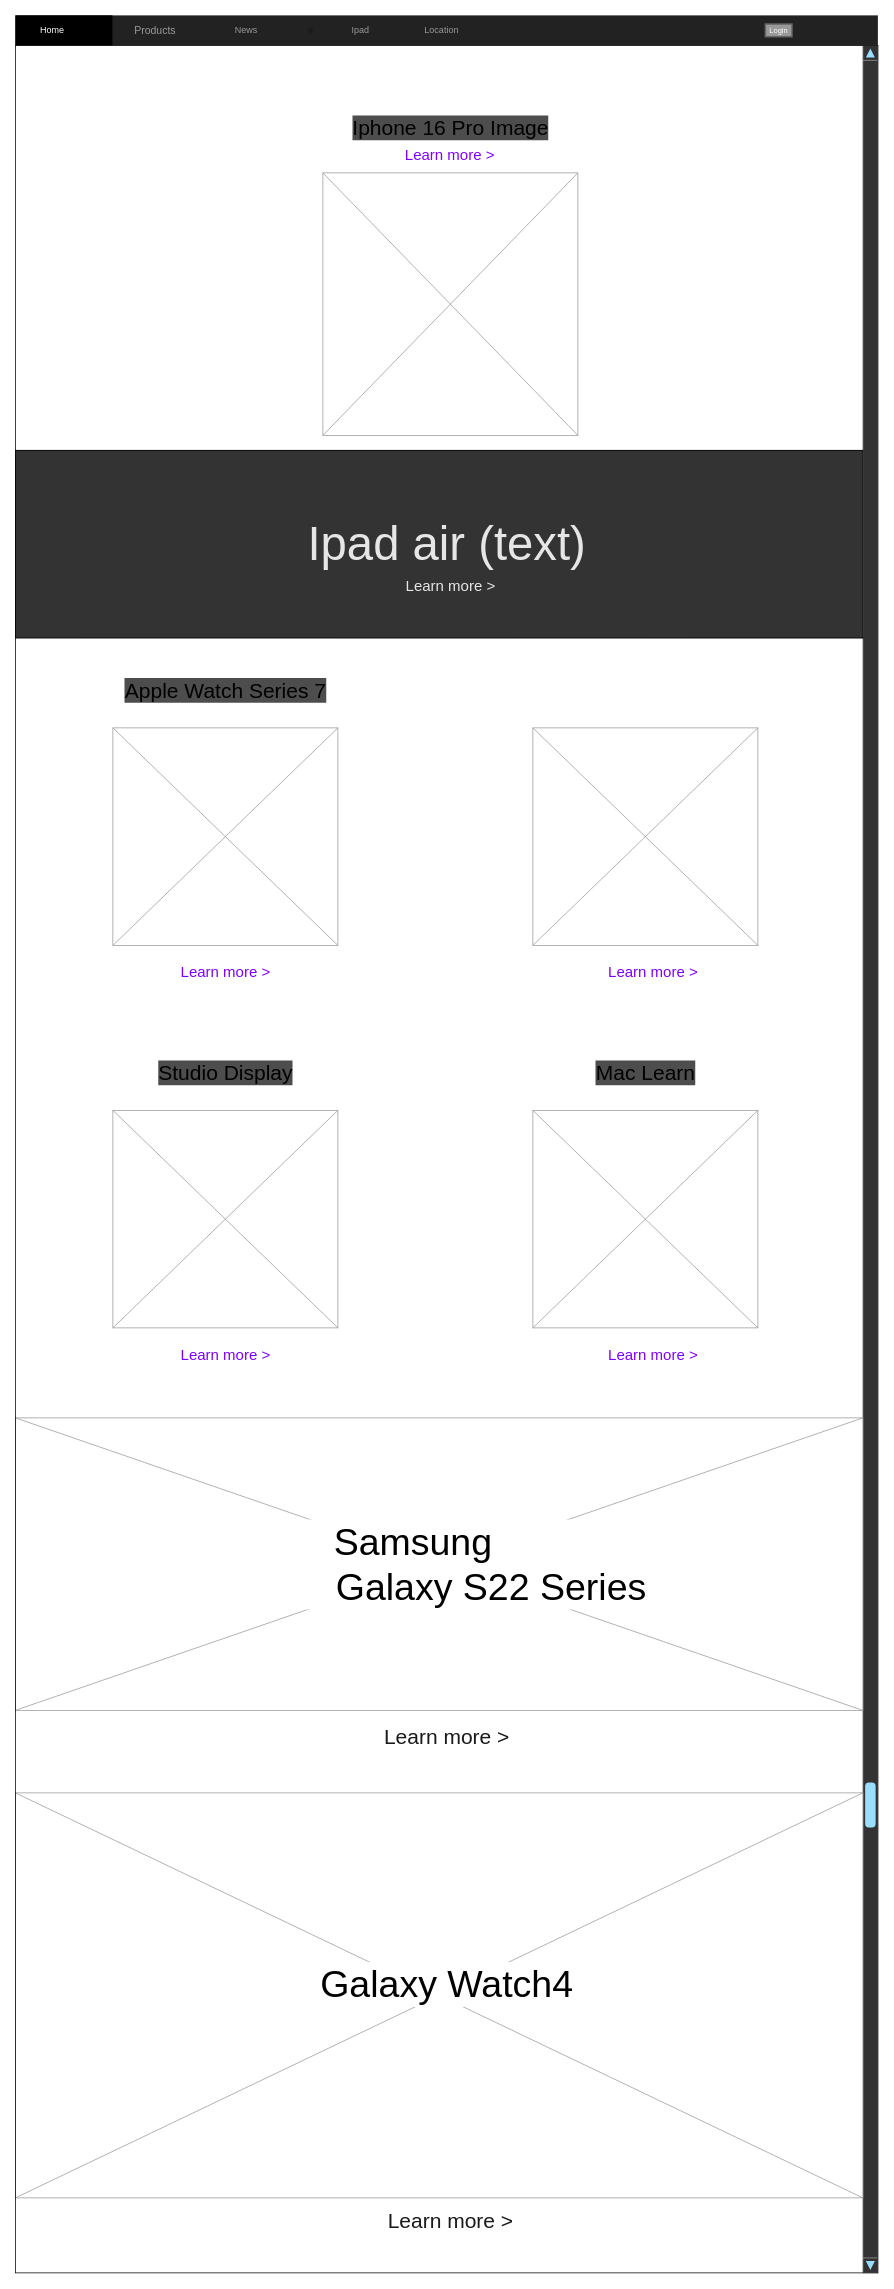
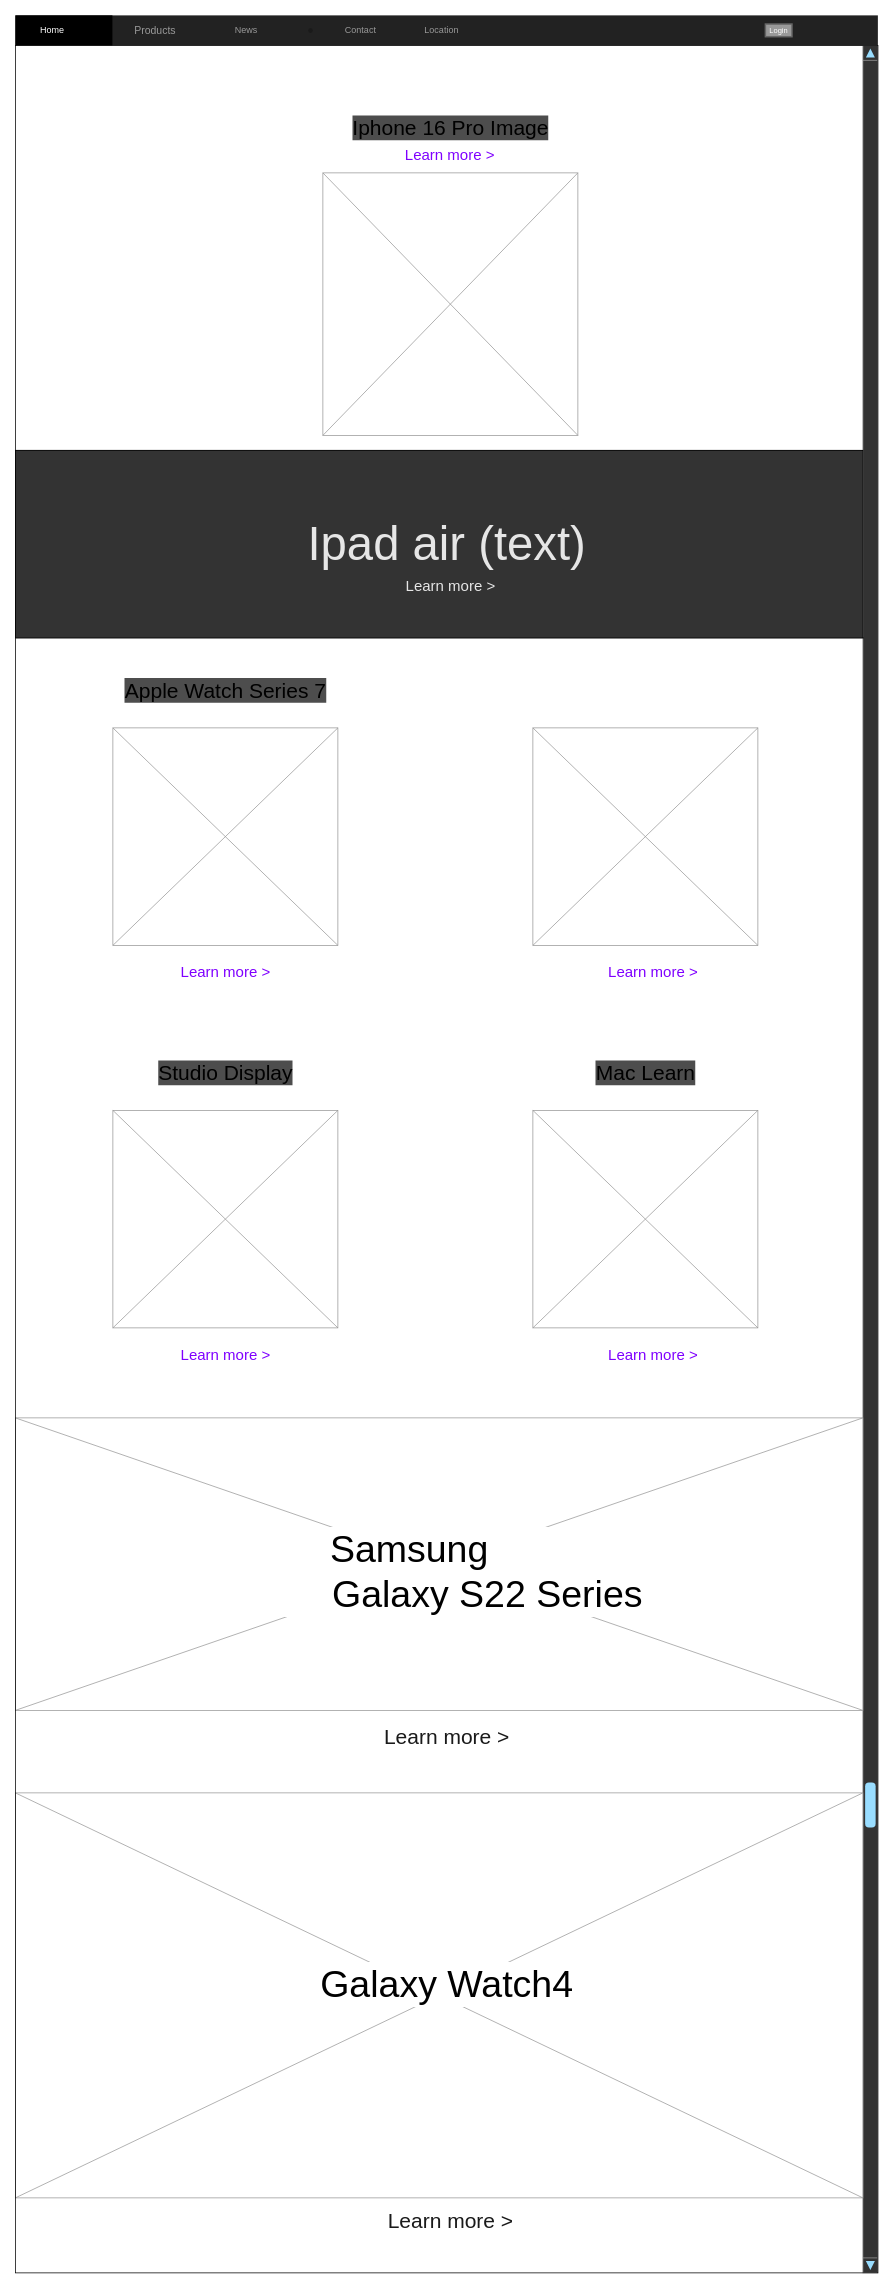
(361, 30) -> (361, 30)
(413, 1564) -> (409, 1572)
